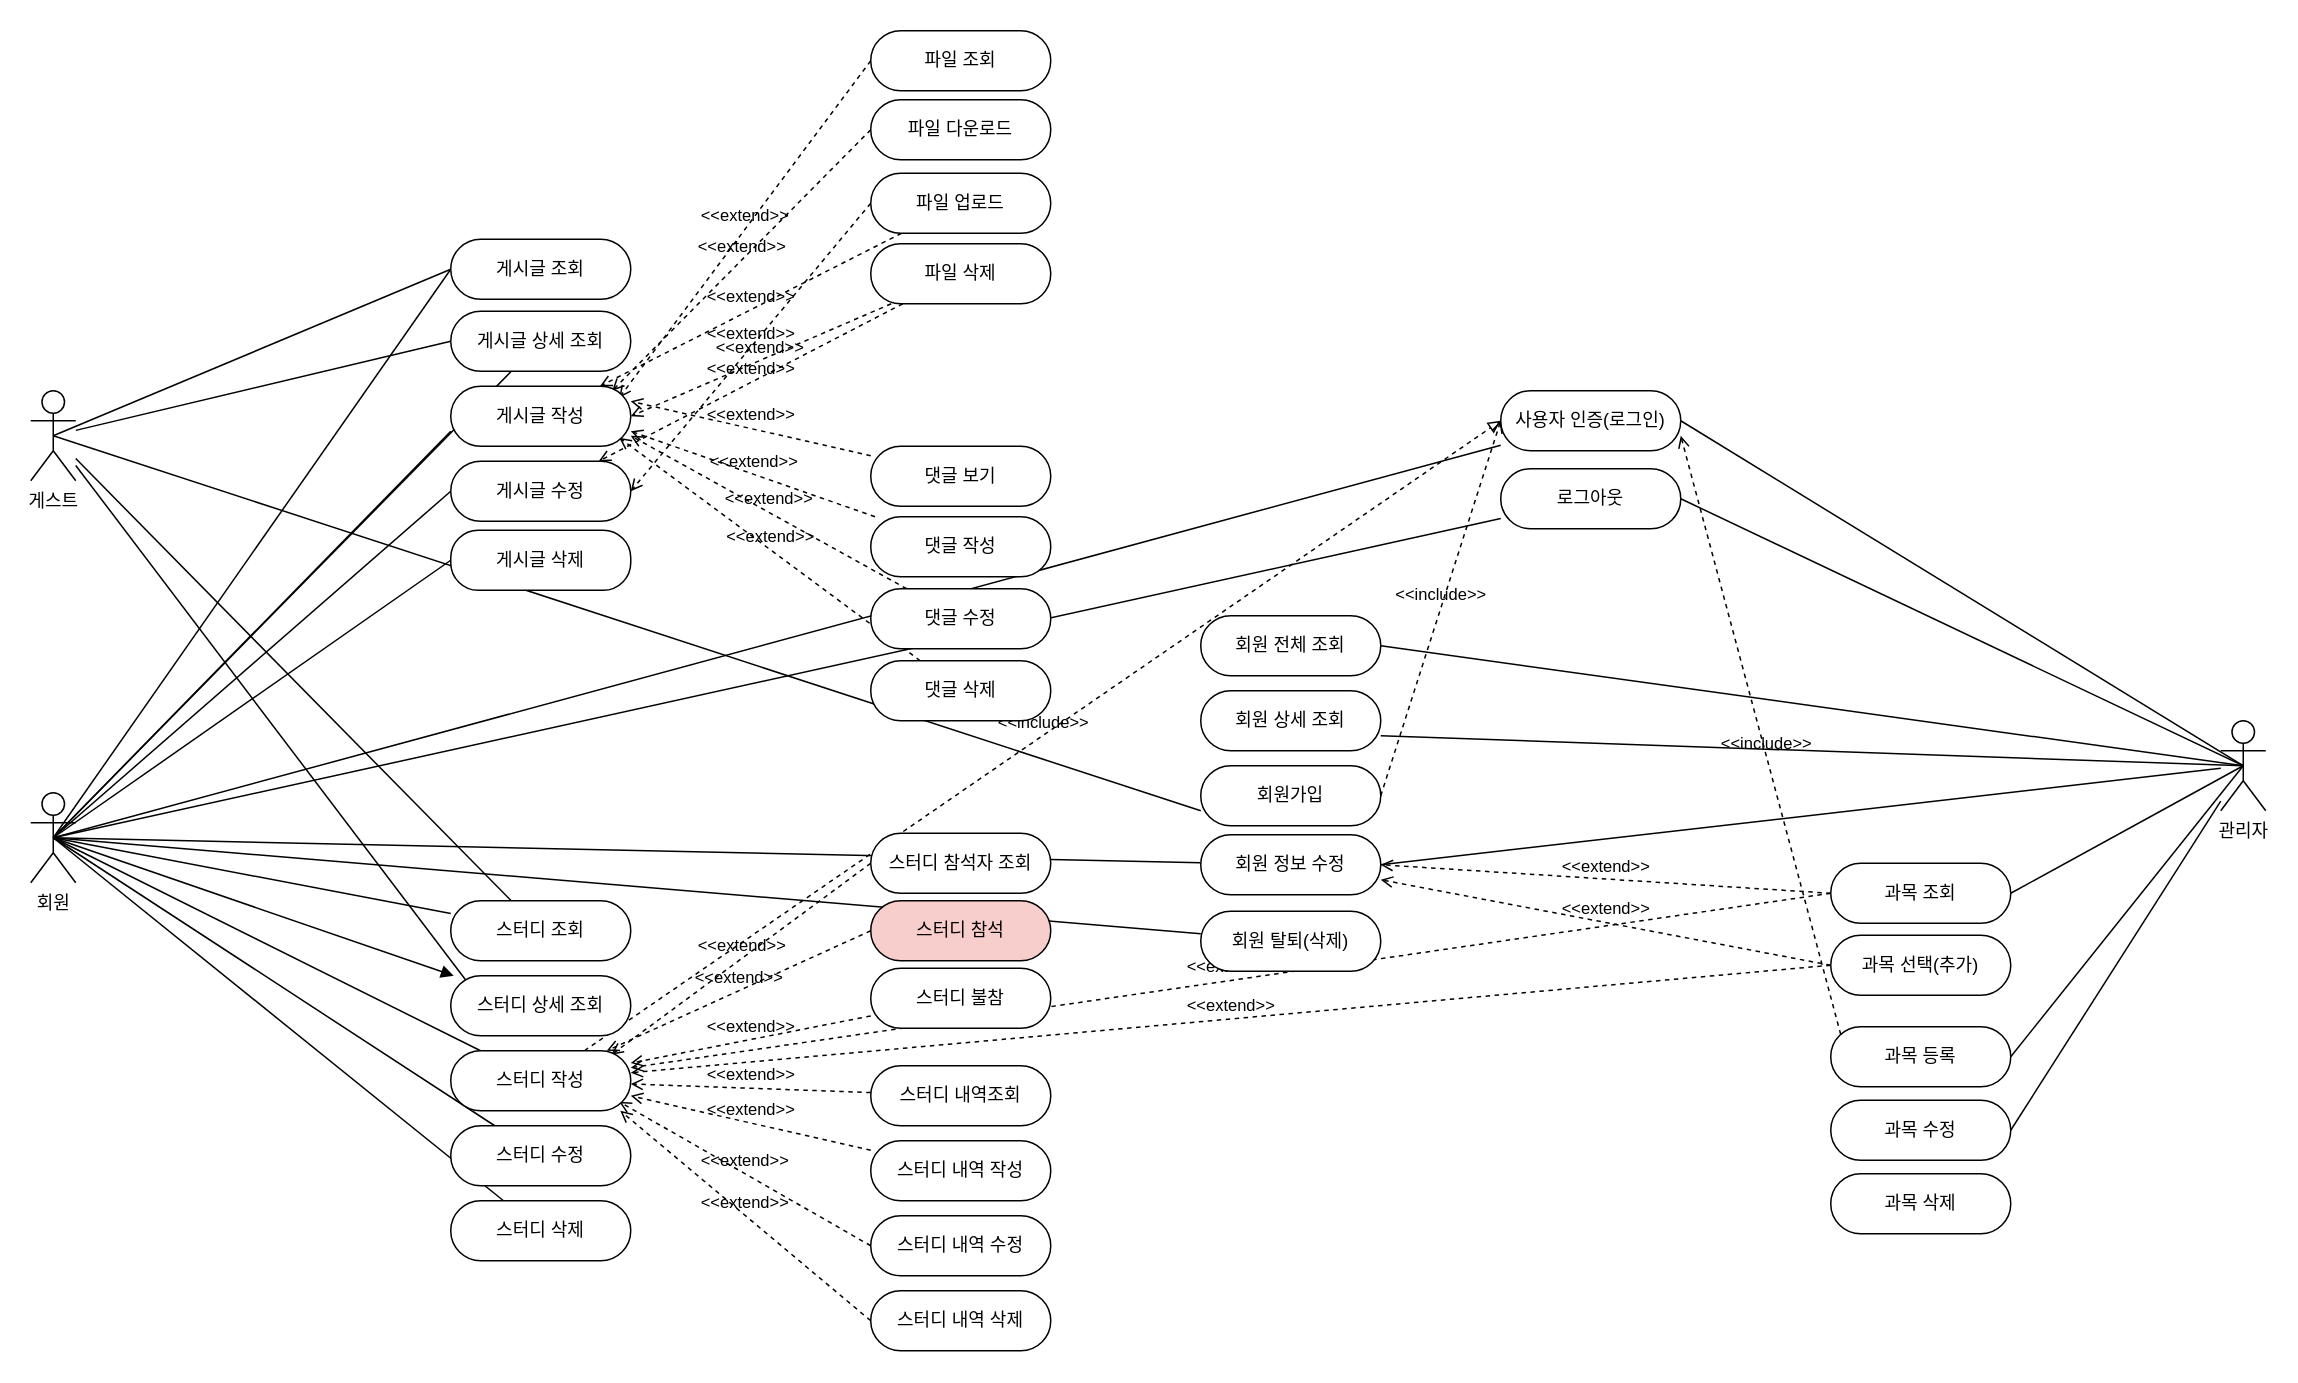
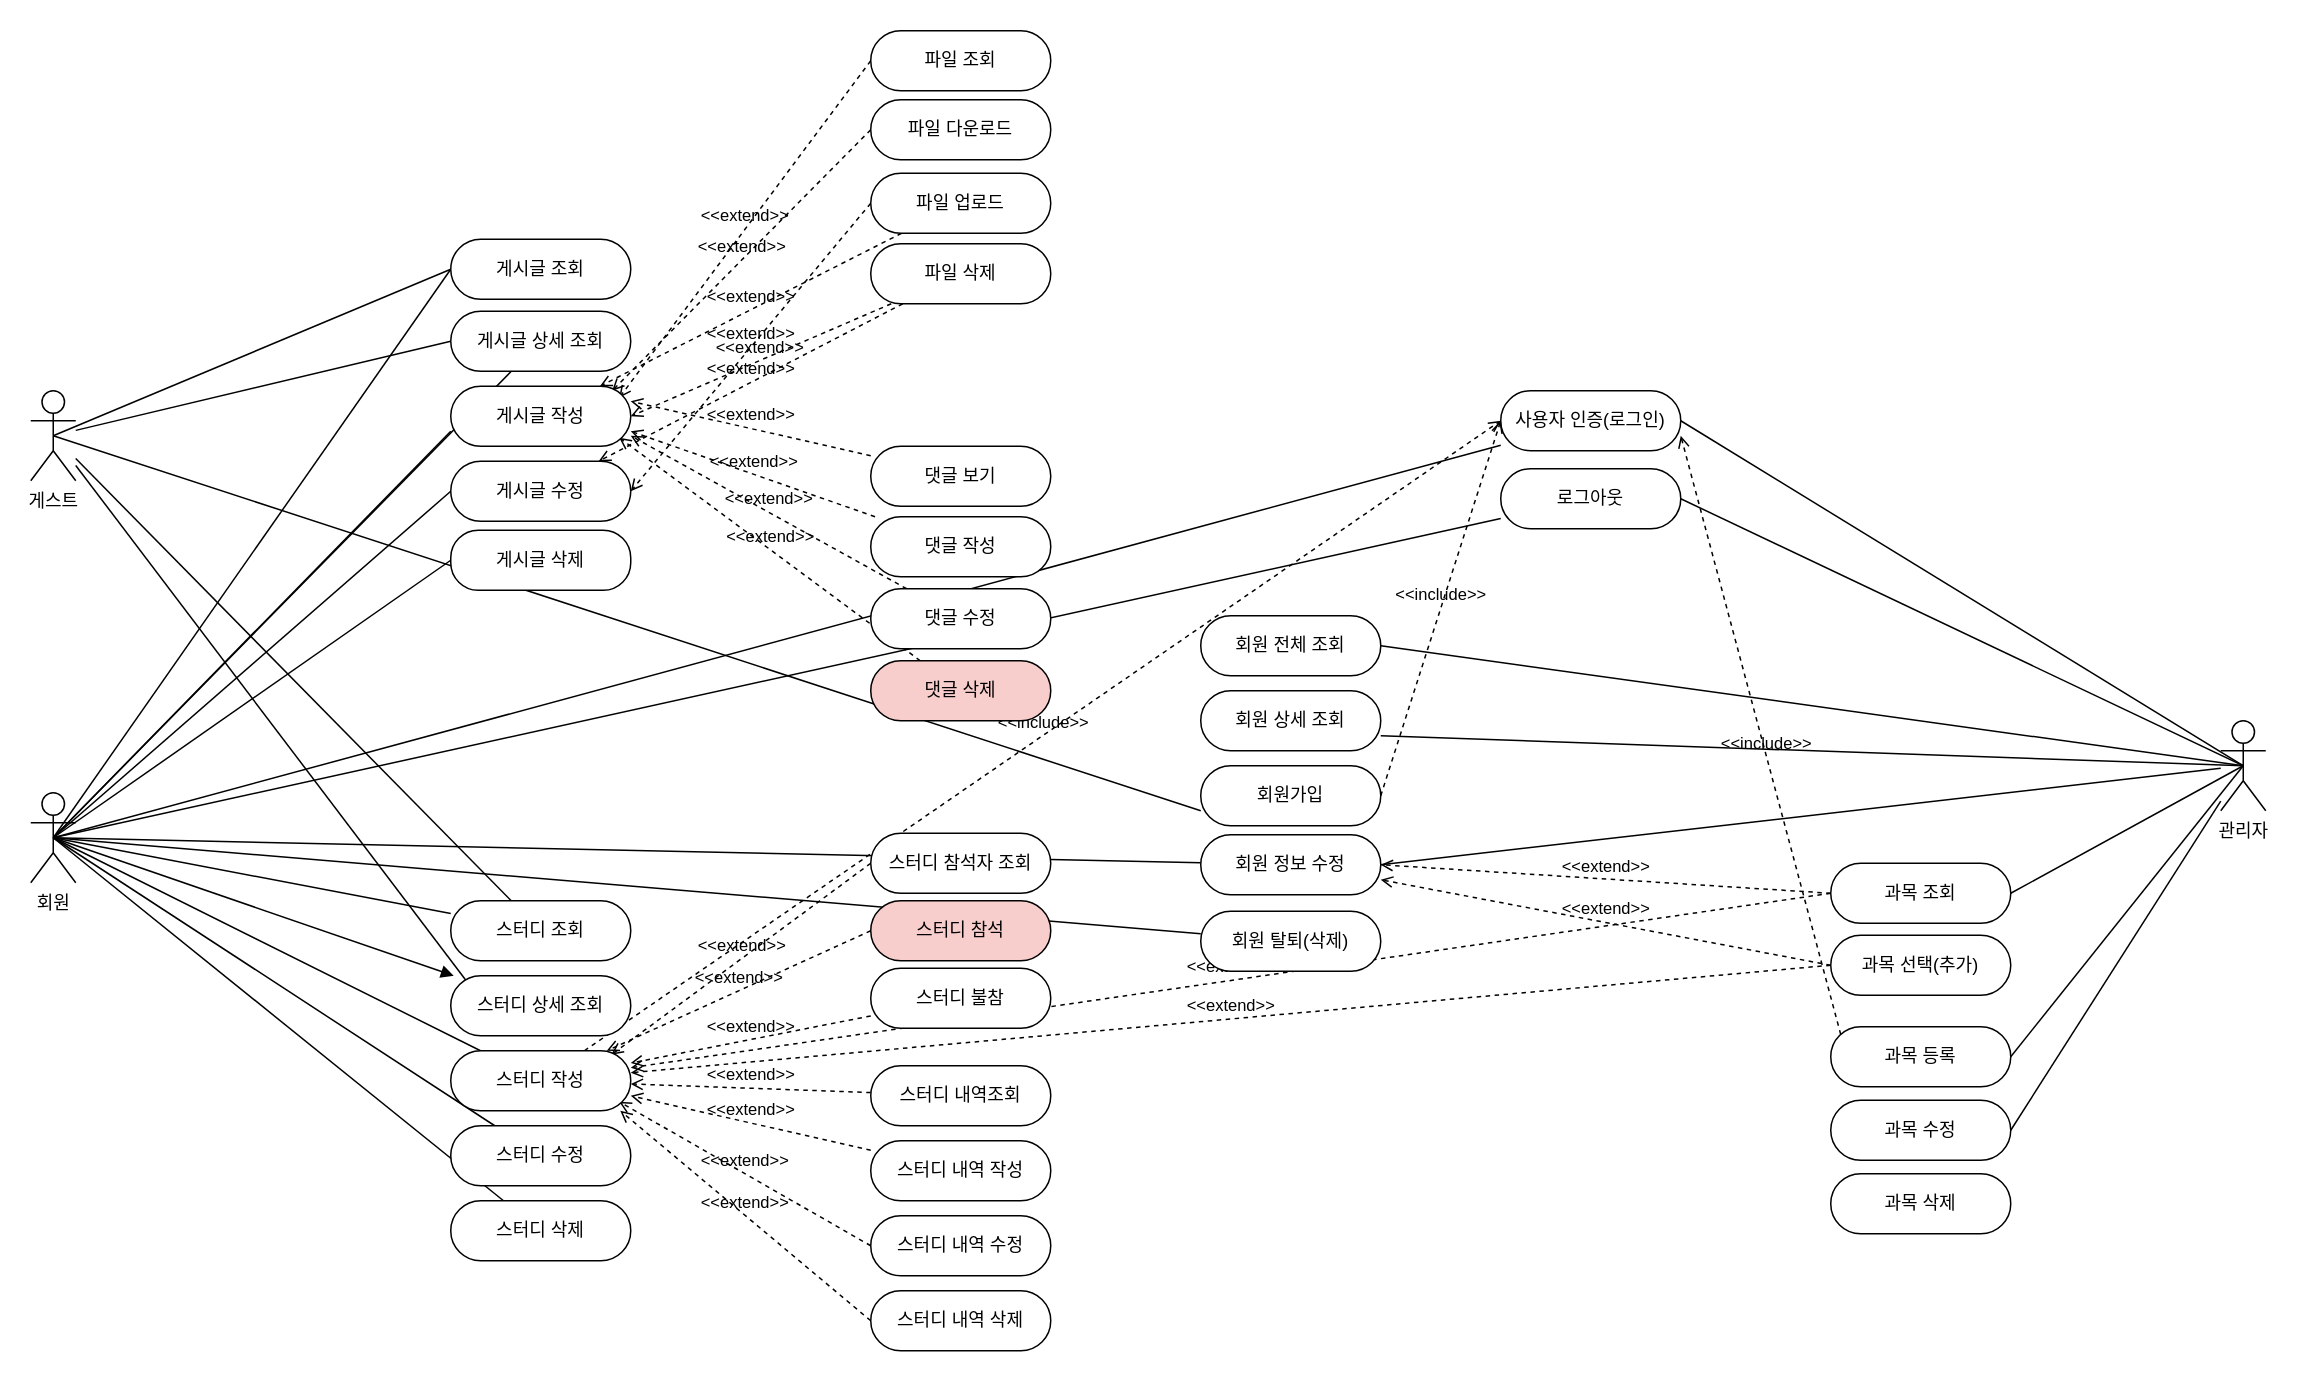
(1490, 428) -> (1491, 427)
(961, 691) -> (961, 691)
